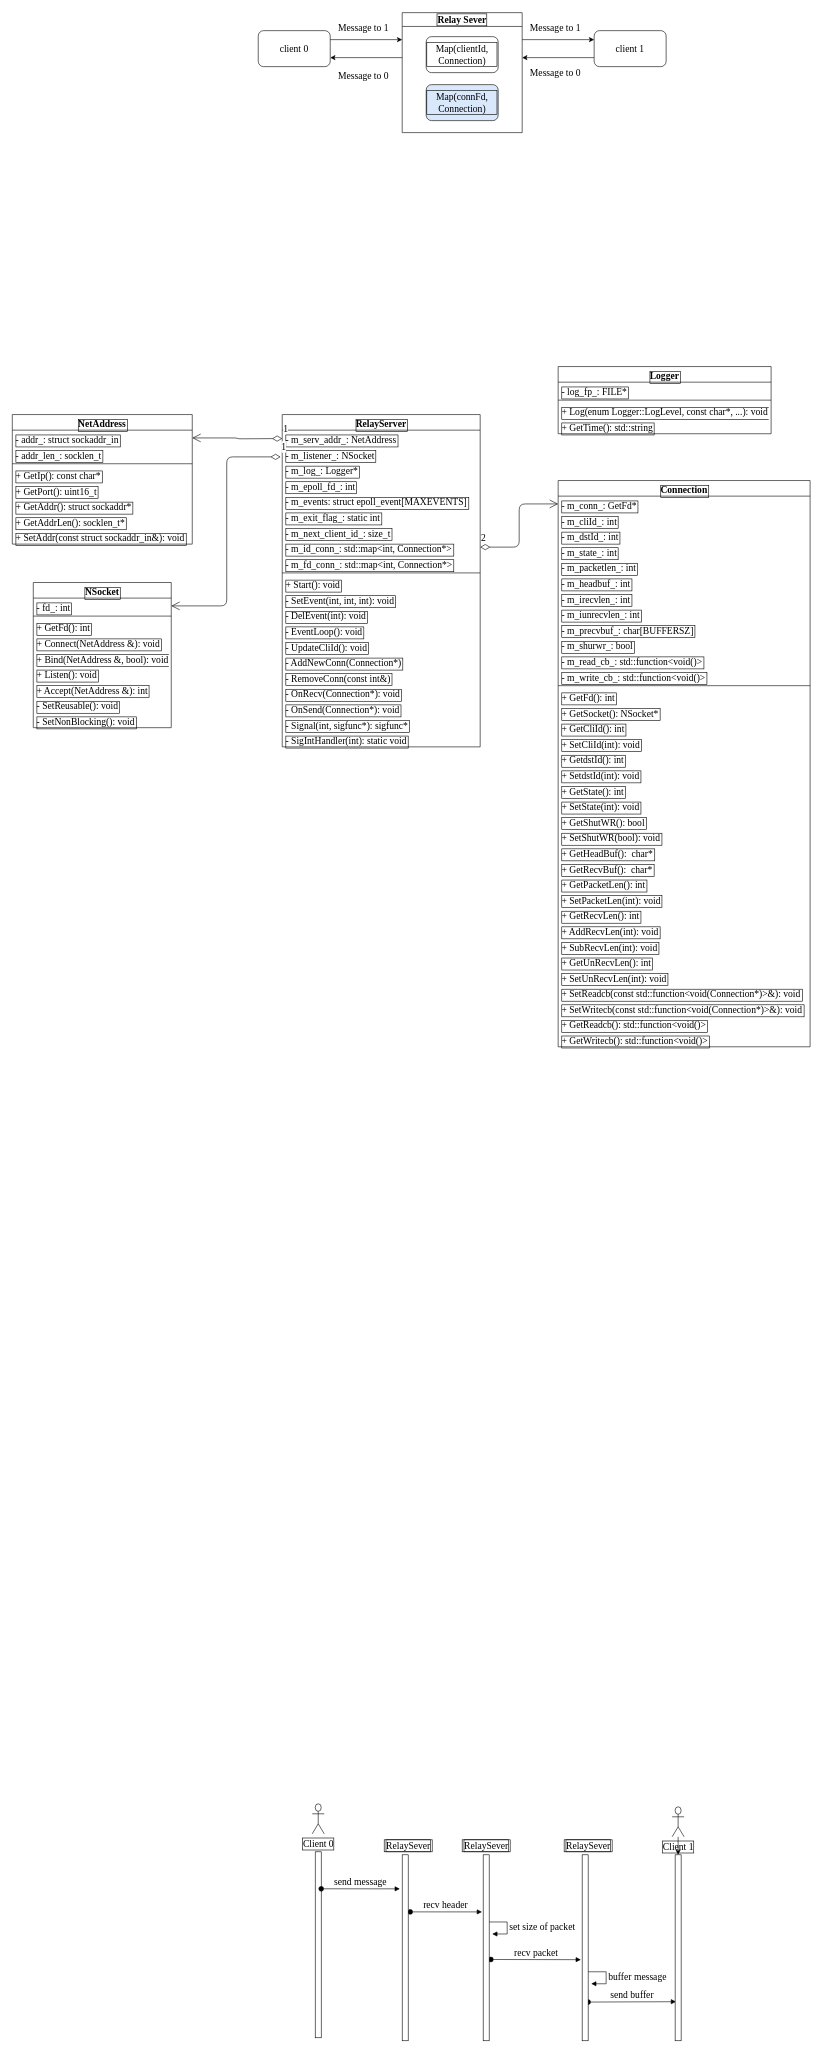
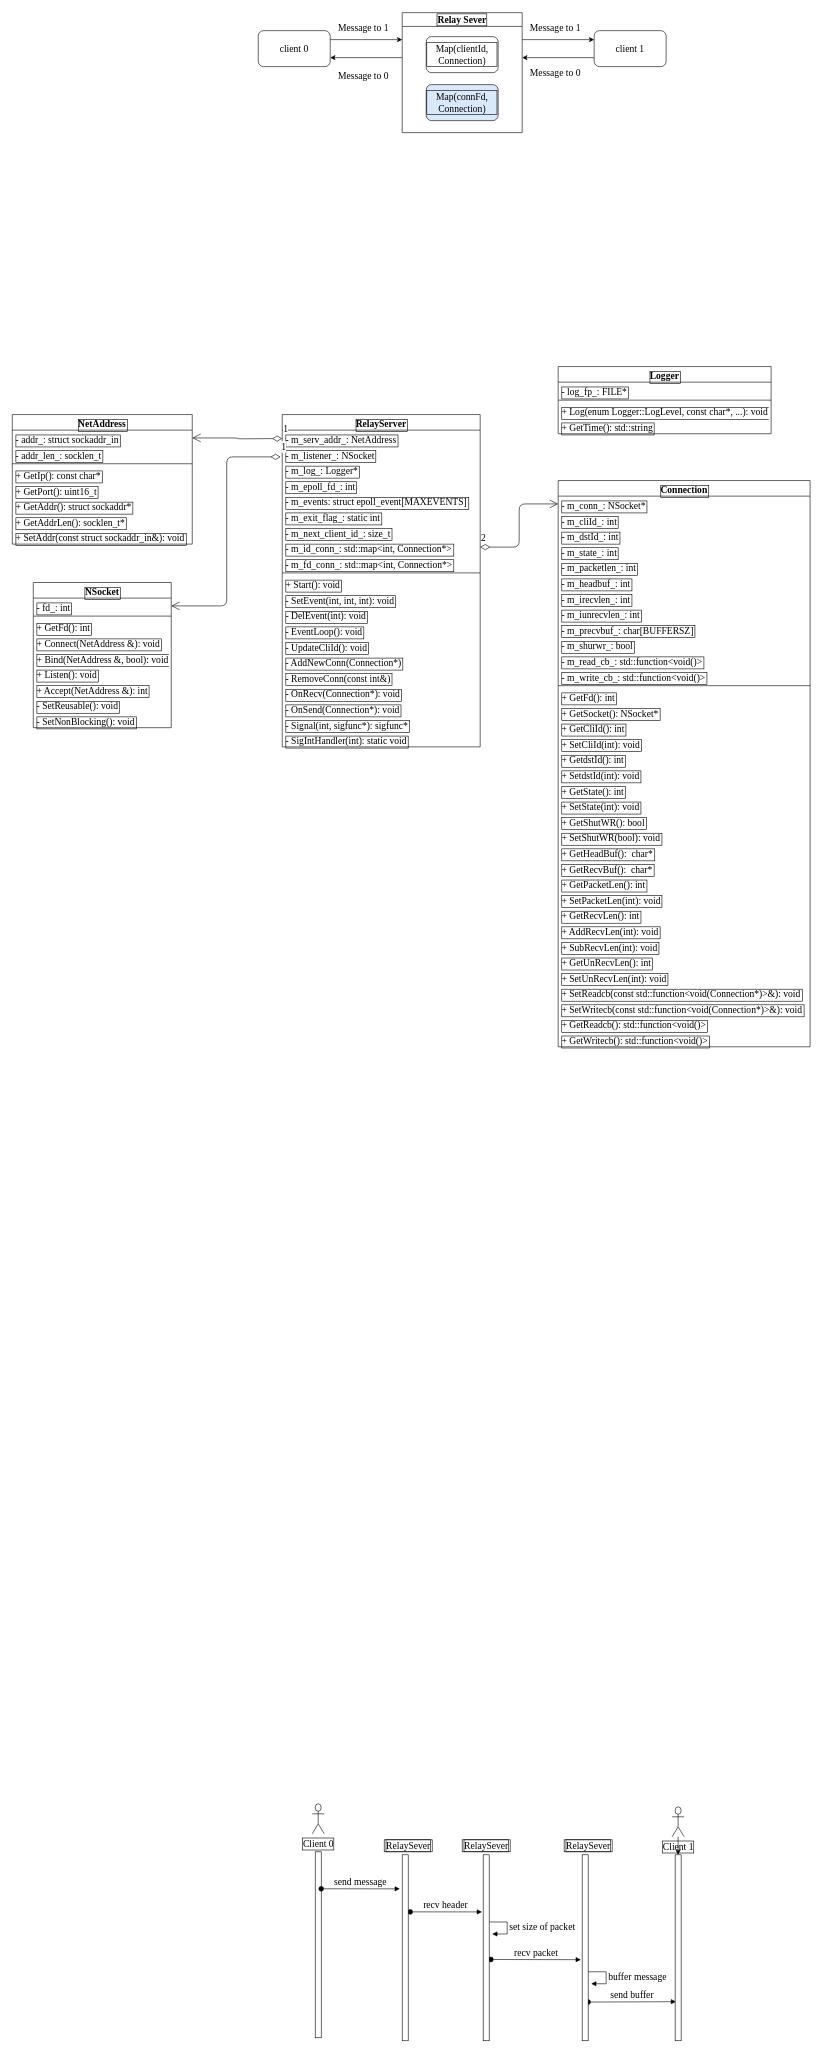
(604, 506) -> (609, 506)
